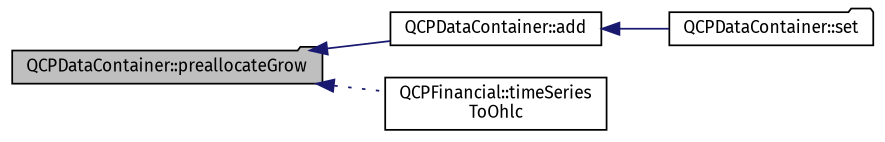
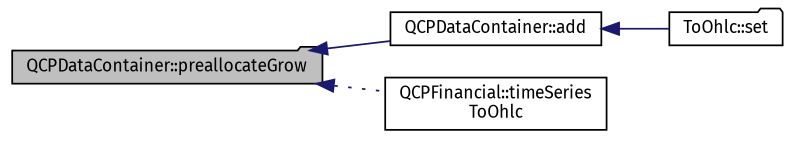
(771, 29) -> (726, 29)
